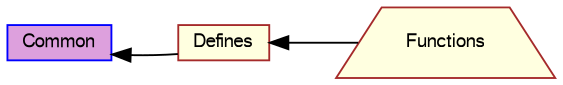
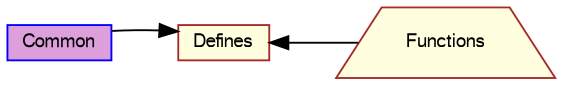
(154, 55) -> (136, 30)
